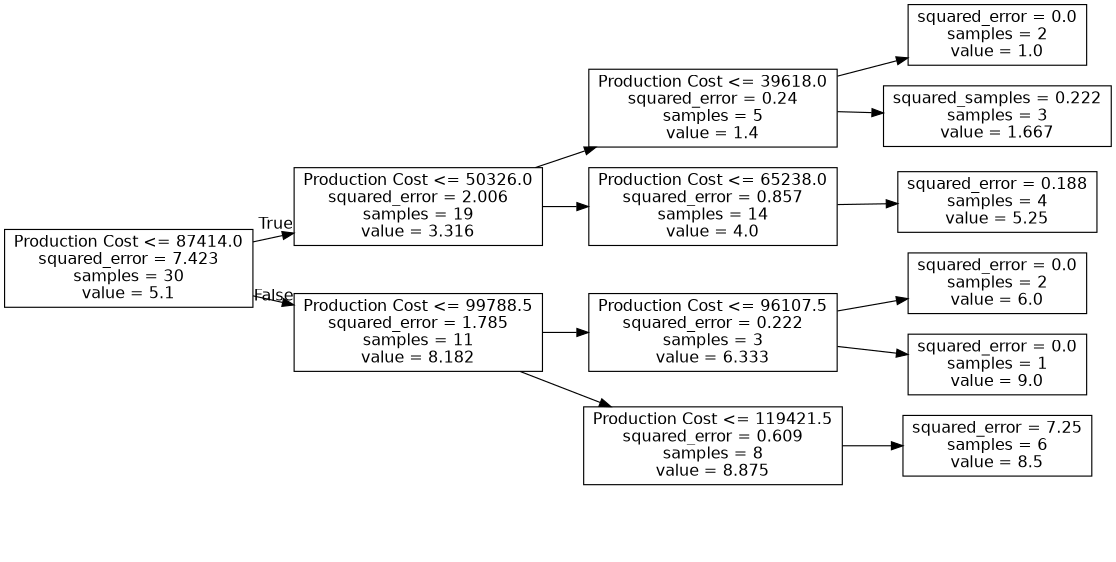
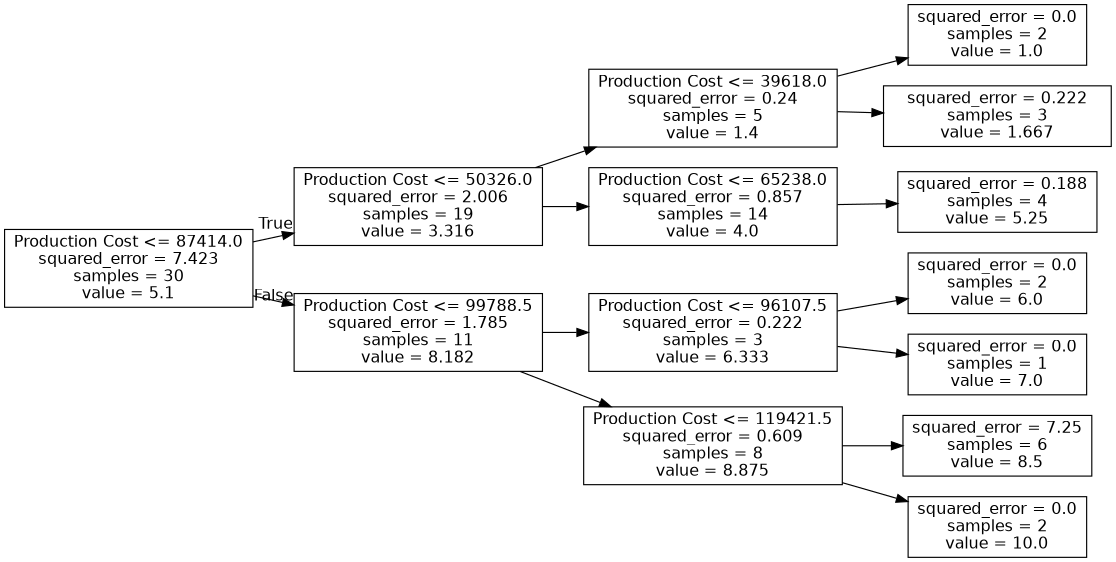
(997, 116) -> (997, 116)
(997, 365) -> (997, 365)
none -> (997, 527)
